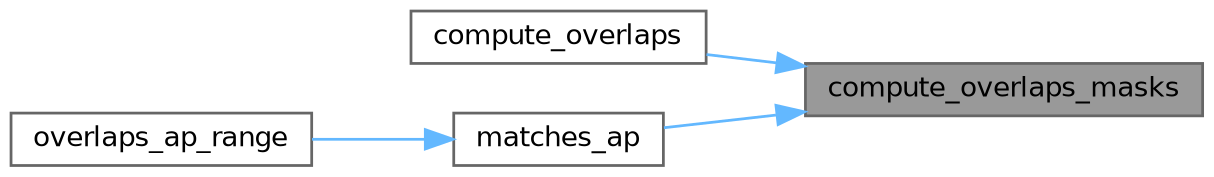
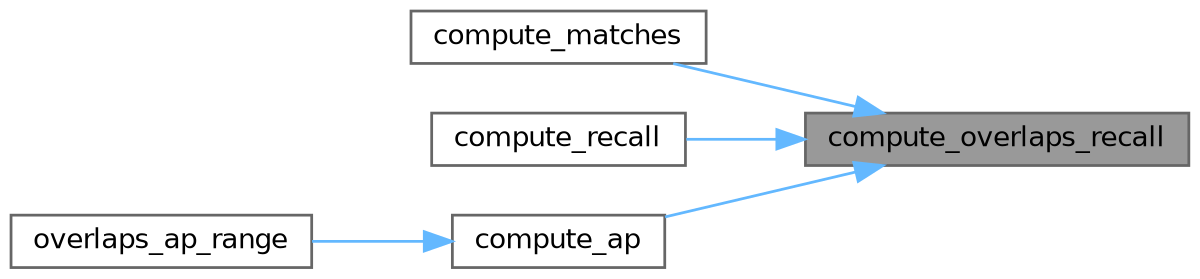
(559, 37) -> (559, 37)
(1004, 90) -> (997, 139)
(559, 139) -> (559, 241)
none -> (559, 139)
